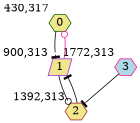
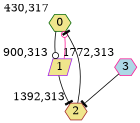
(55, 42) -> (55, 42)
(62, 88) -> (62, 88)
(74, 91) -> (80, 68)
